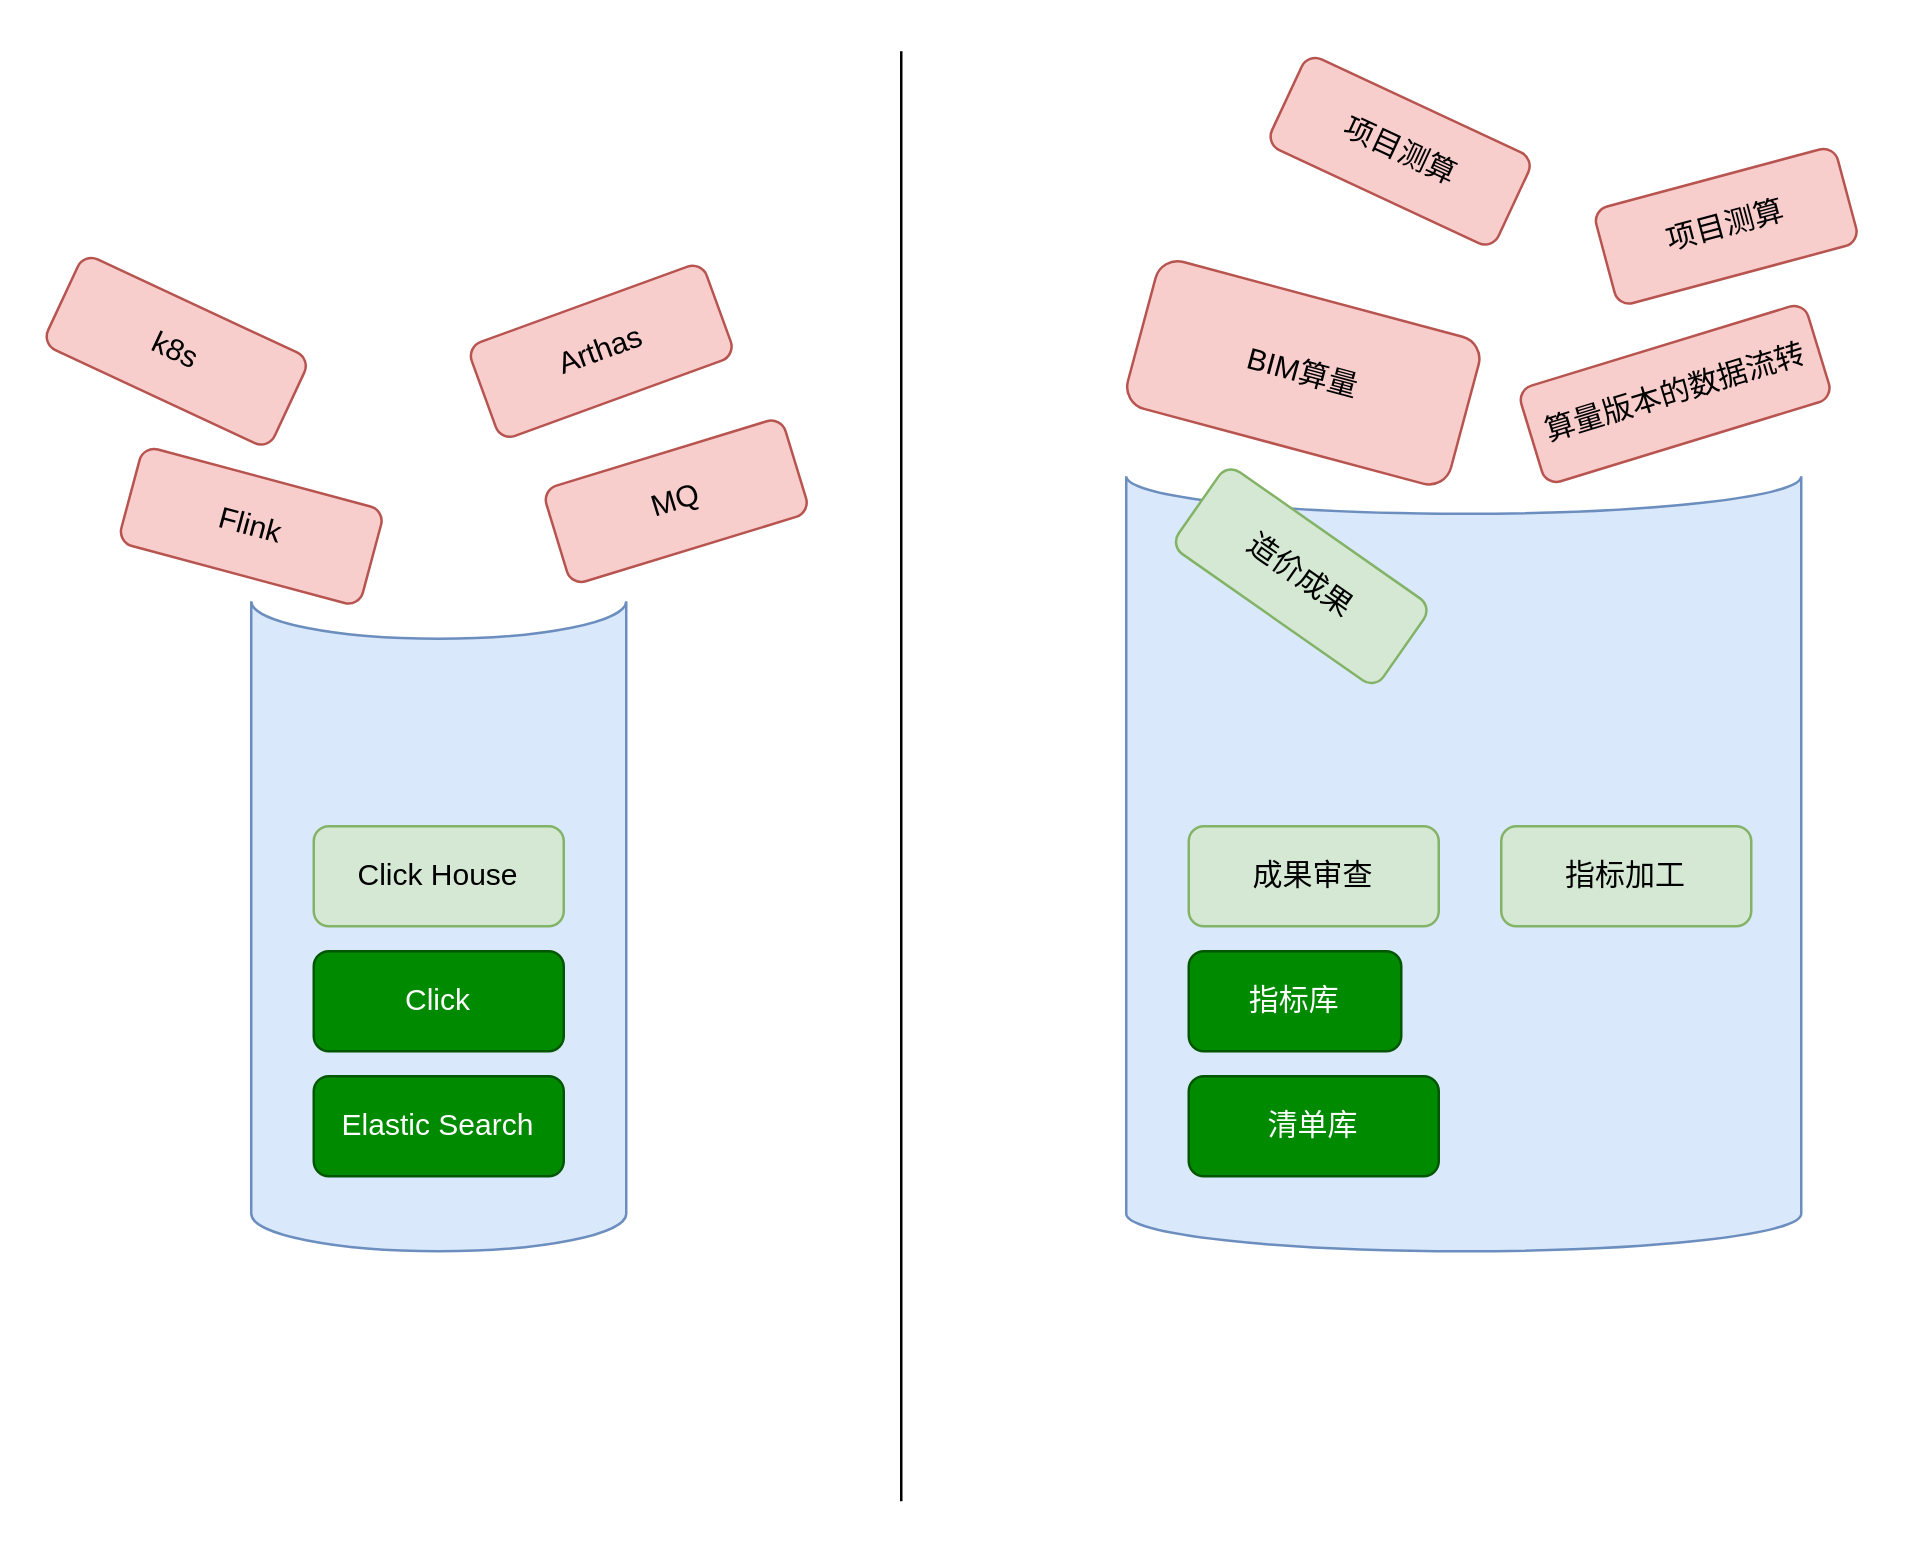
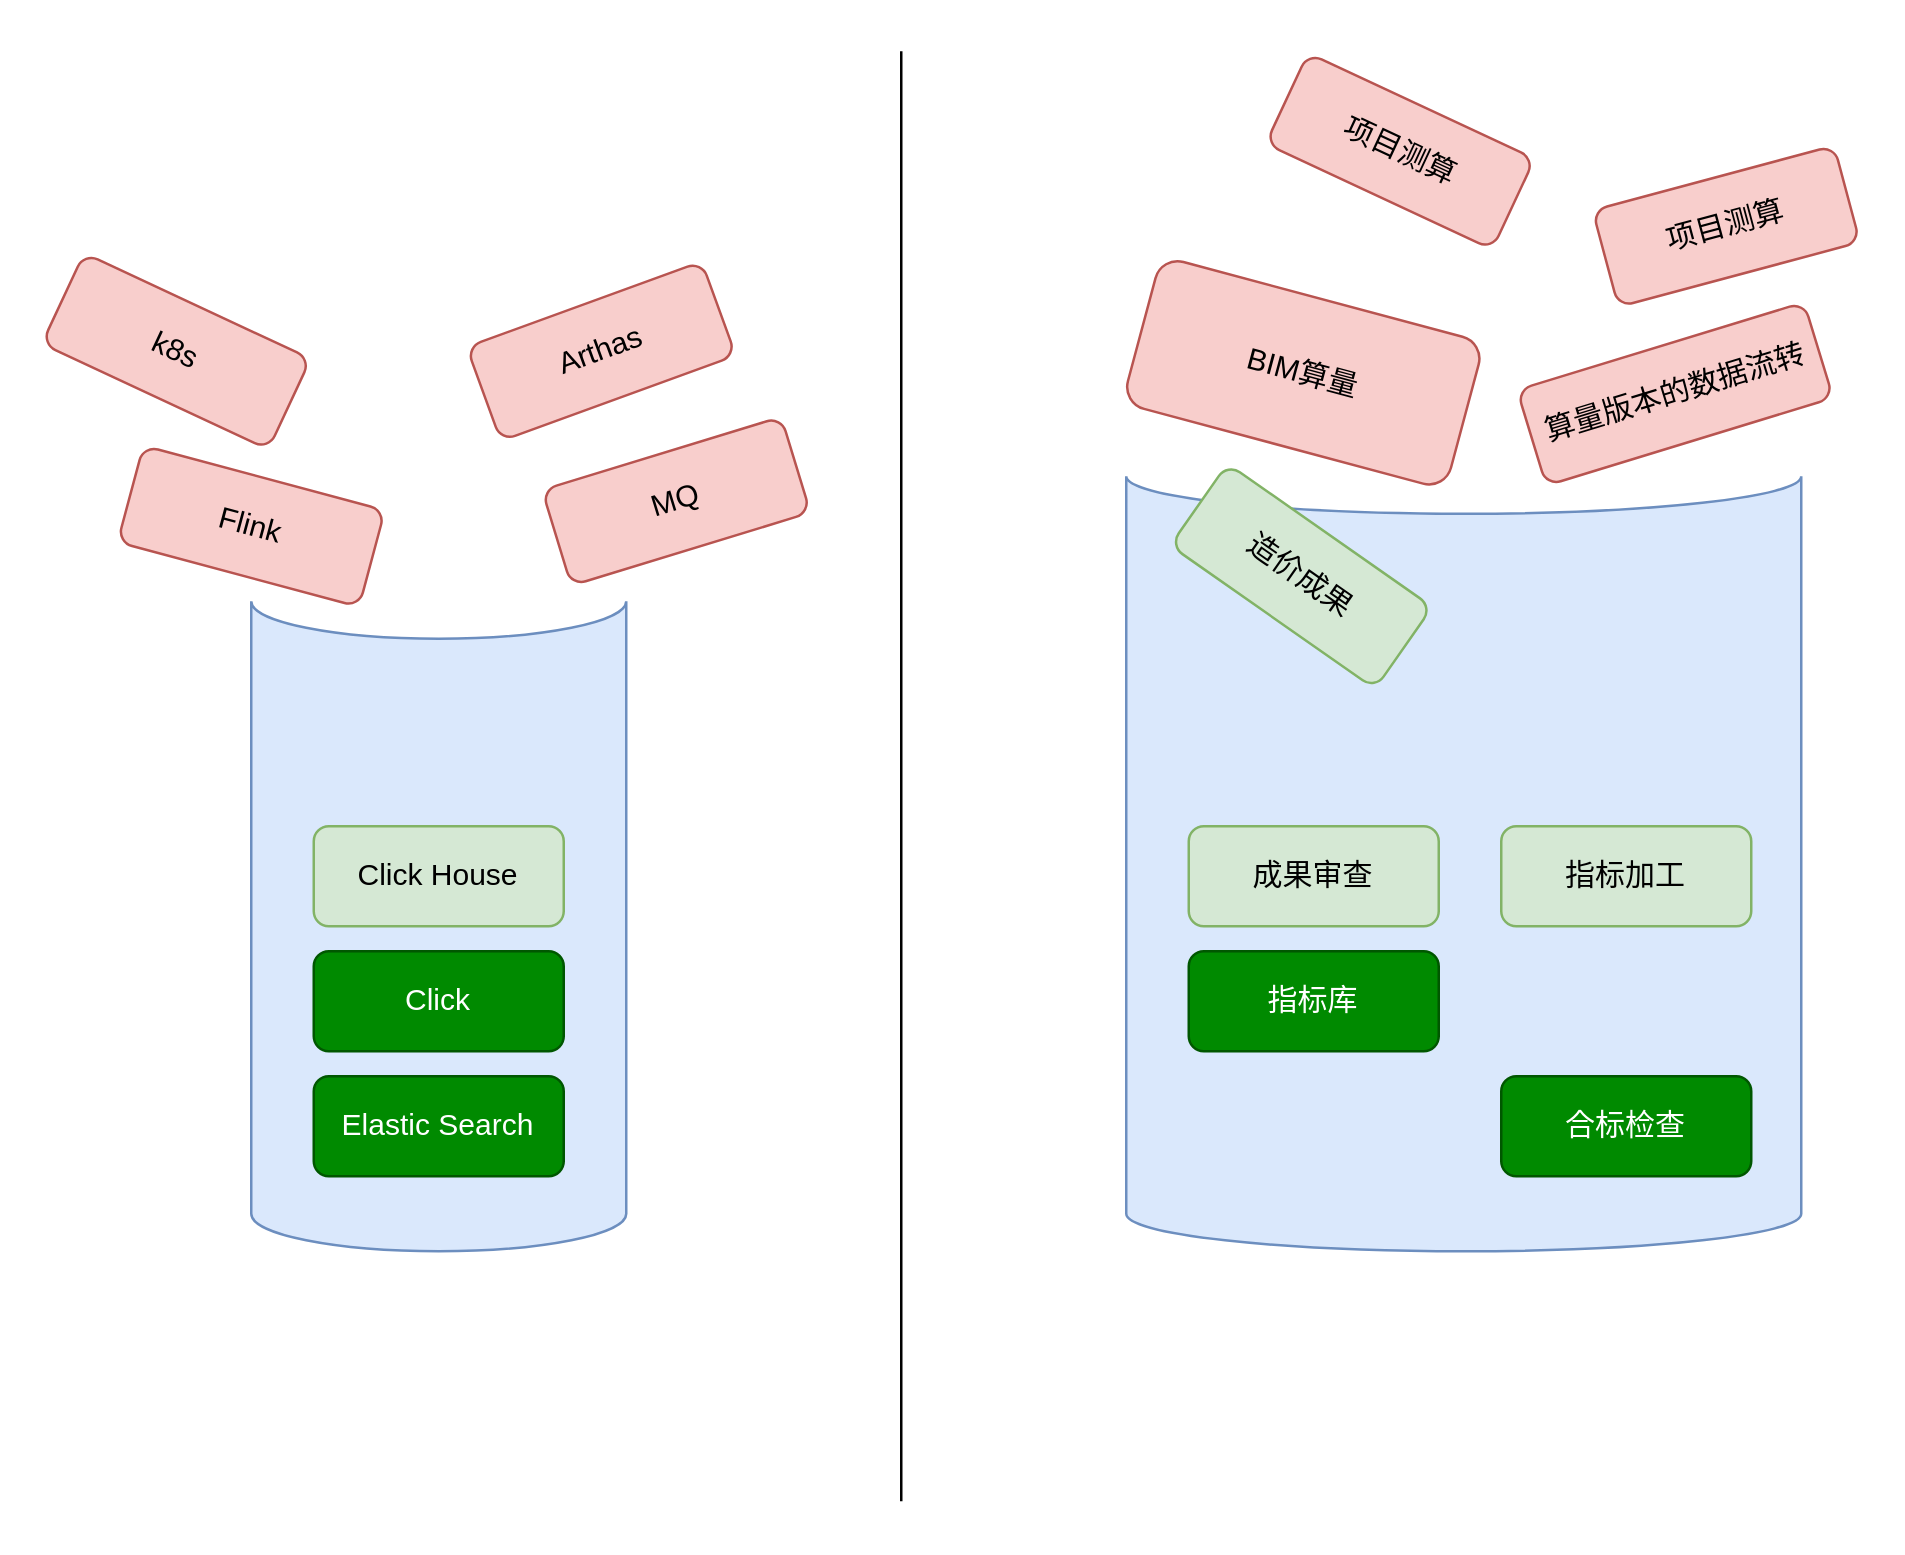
(1295, 1001) -> (1314, 1001)
(1314, 1126) -> none
none -> (1626, 1126)
